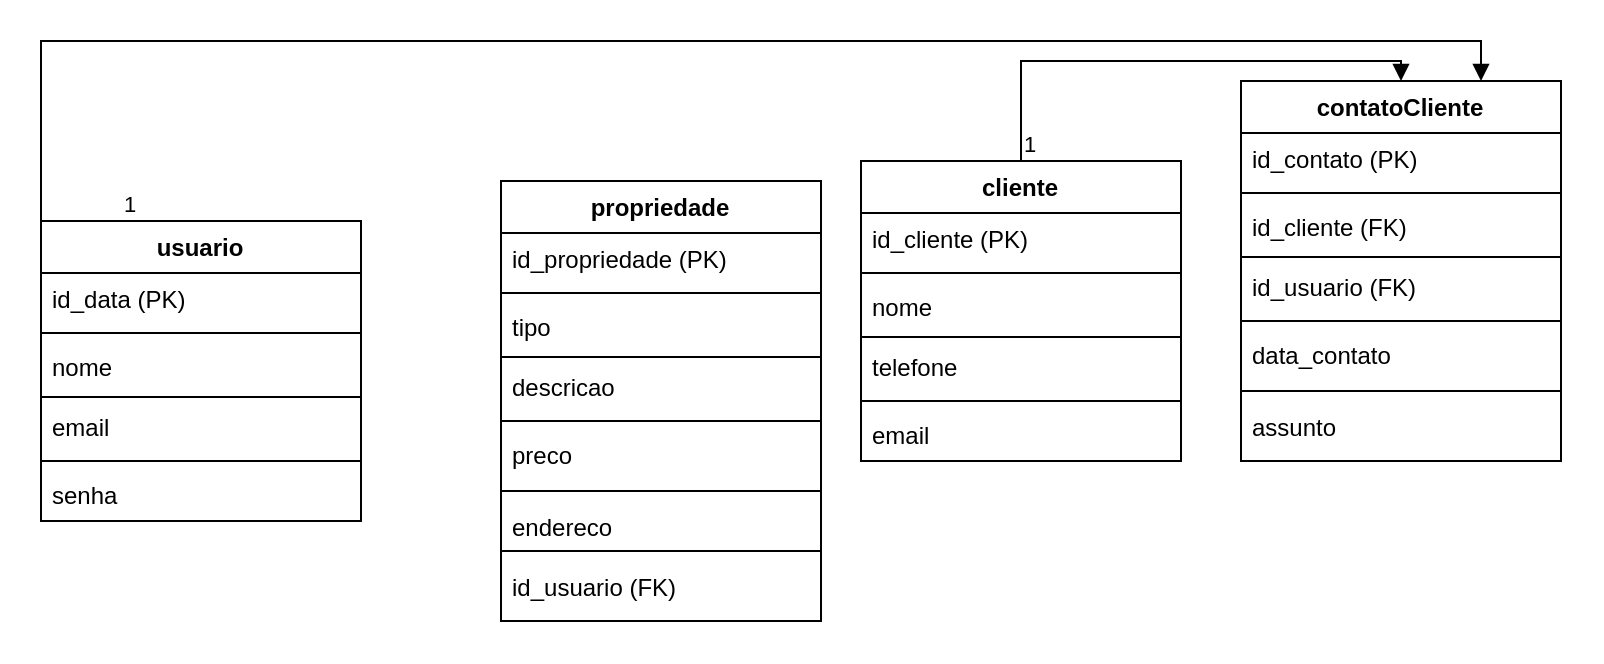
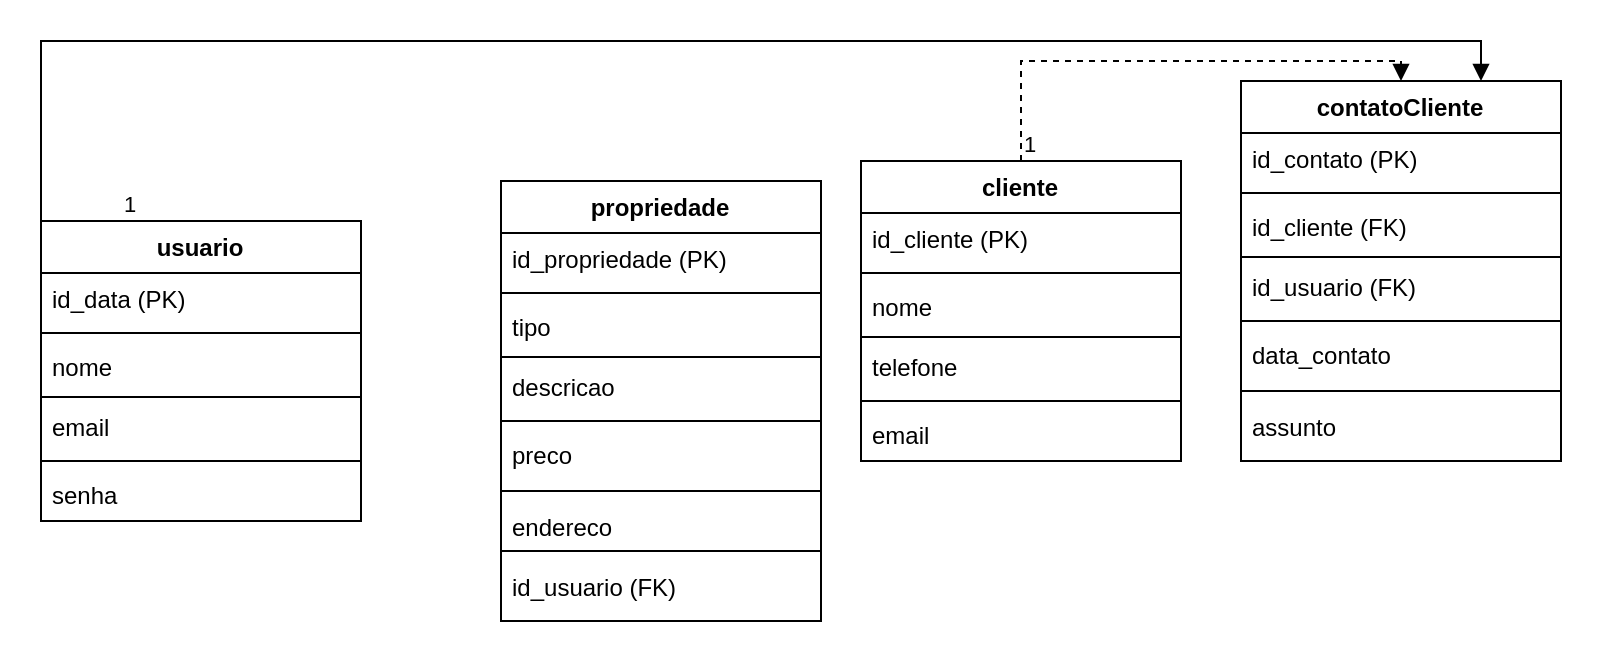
(1165, 61) -> (1165, 61)
